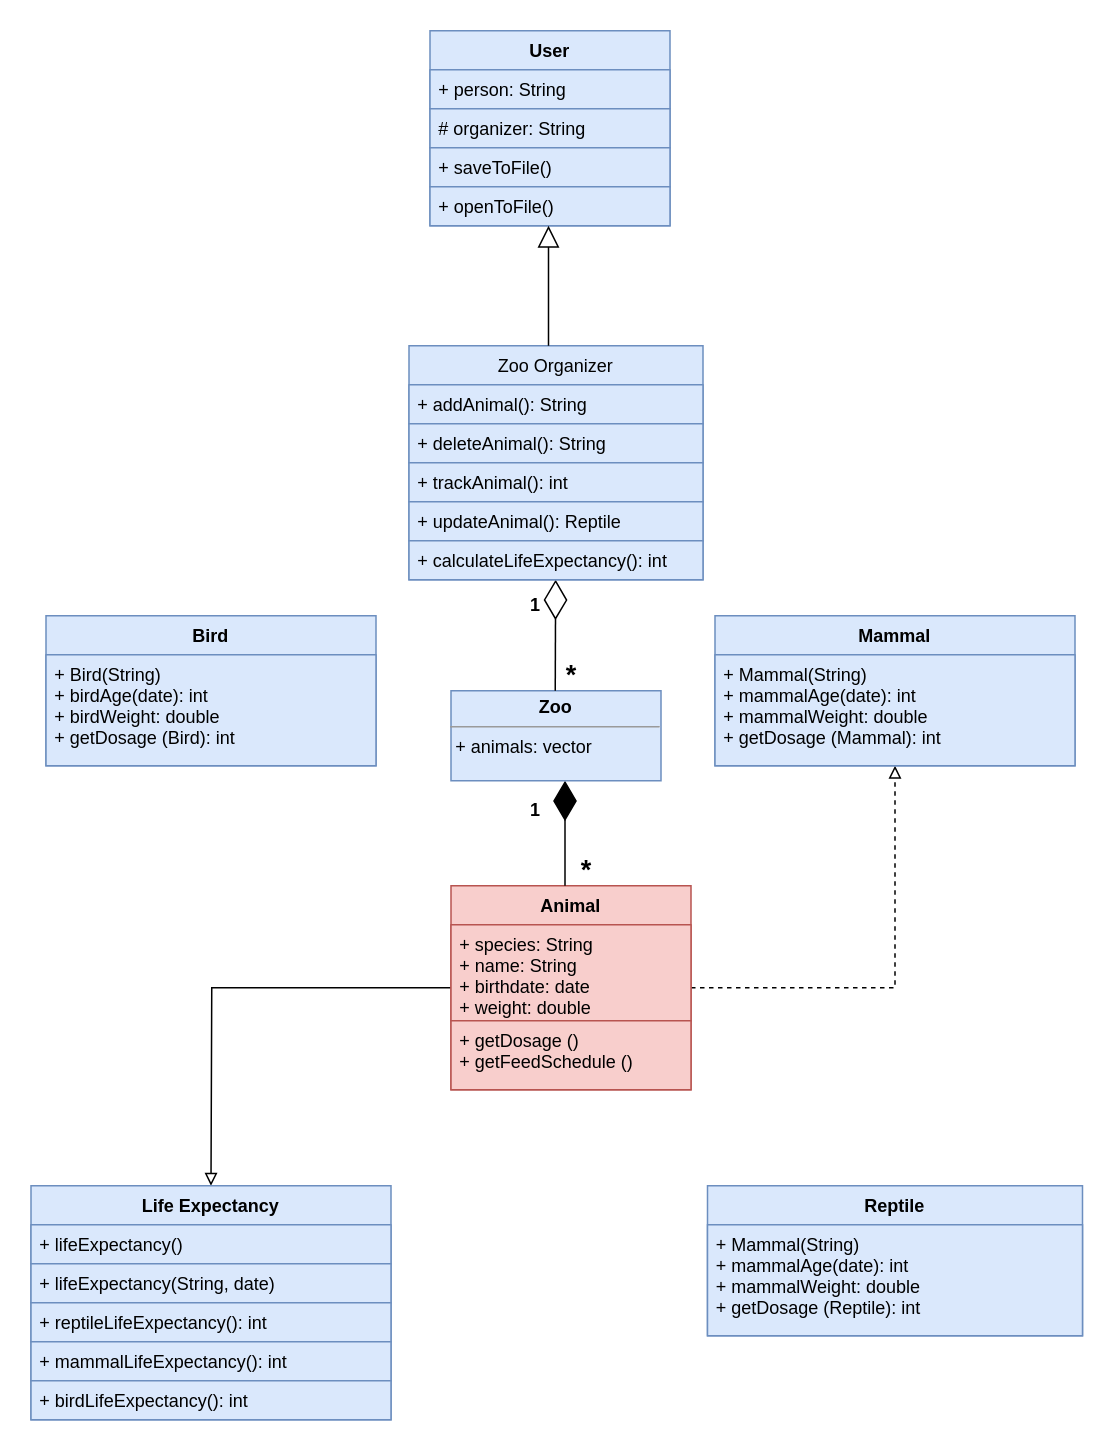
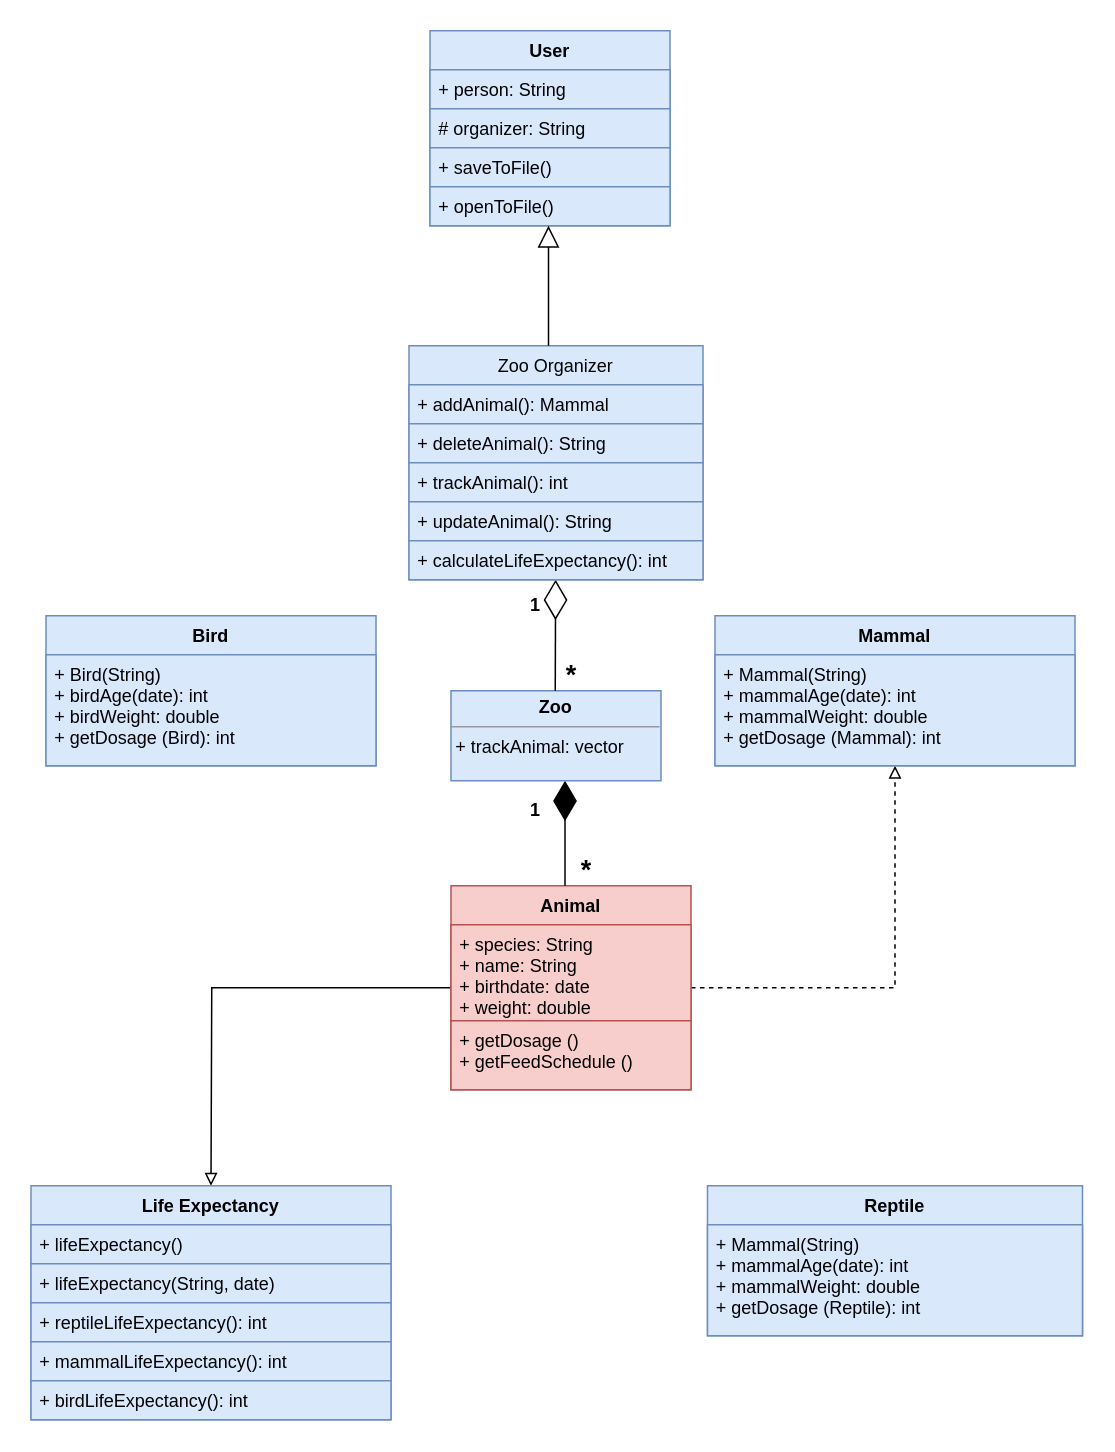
(509, 405) -> (509, 405)
(527, 522) -> (524, 522)
(527, 712) -> (547, 712)
